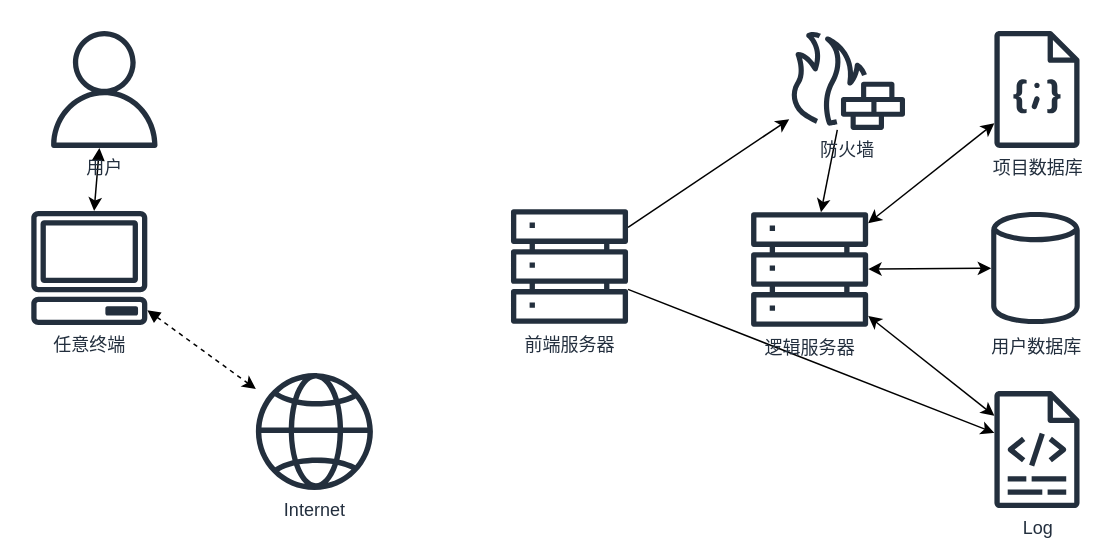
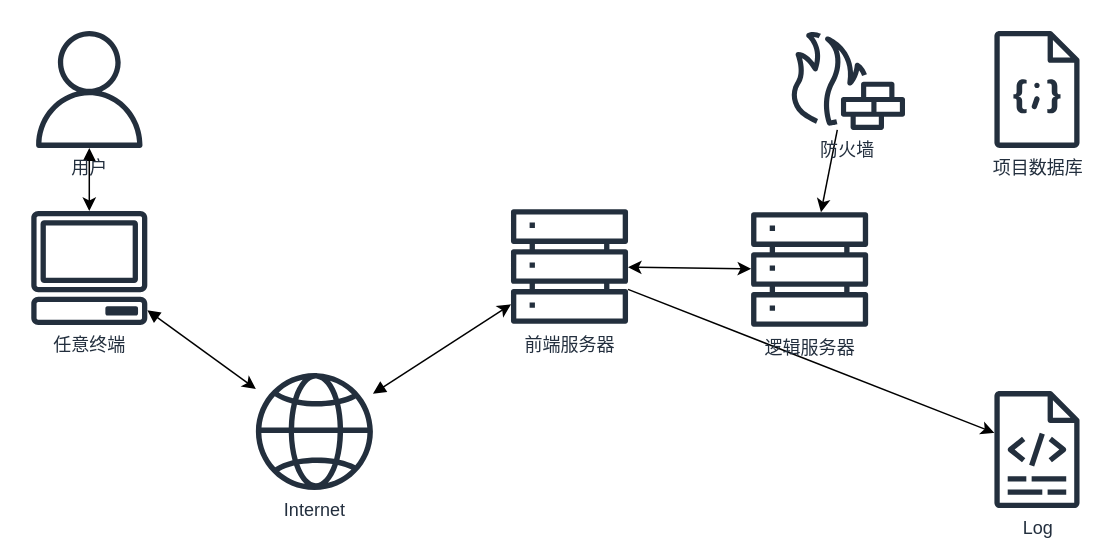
(104, 89) -> (89, 89)
(930, 173) -> (690, 268)
(704, 176) -> none
(929, 268) -> none
(1035, 268) -> none
none -> (443, 348)
(203, 350) -> (203, 350)
(930, 365) -> none
